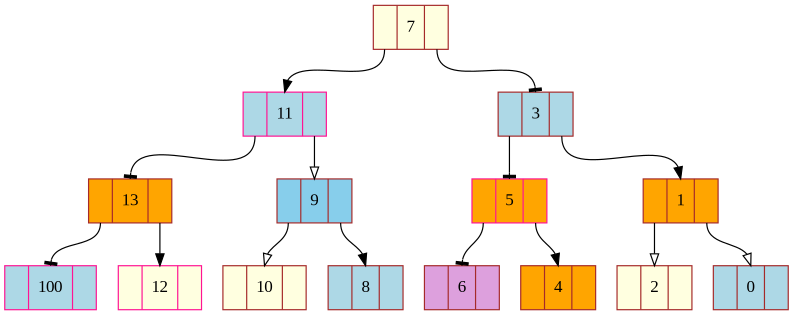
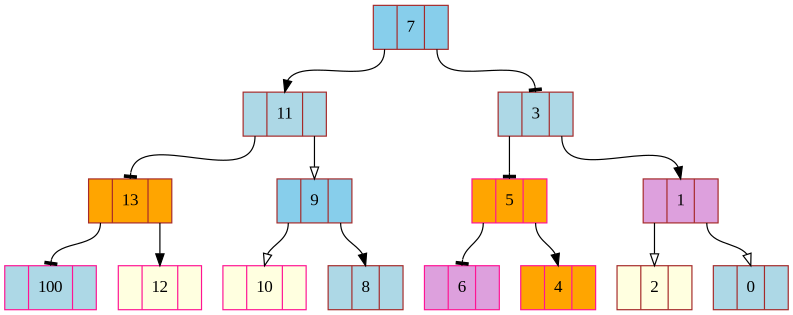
(411, 27) -> (411, 27)
(285, 114) -> (285, 114)
(681, 201) -> (681, 201)
(265, 288) -> (265, 288)
(462, 288) -> (462, 288)
(558, 288) -> (558, 288)
